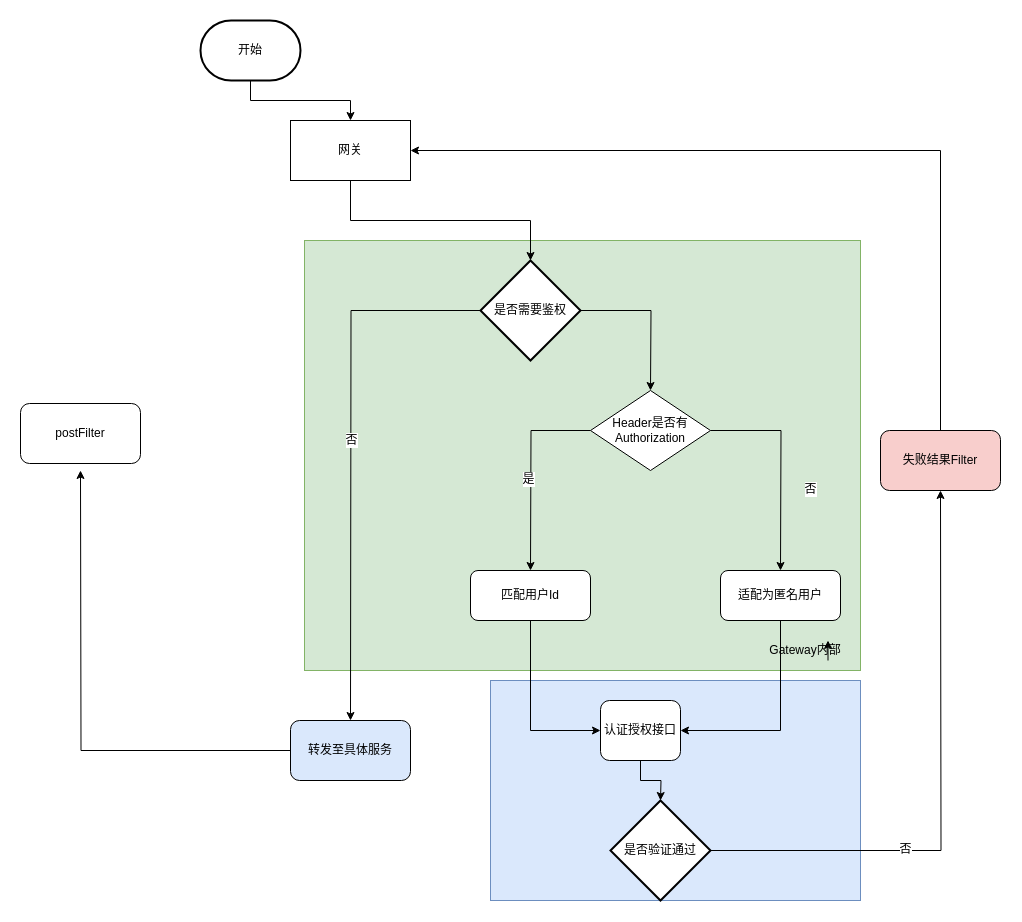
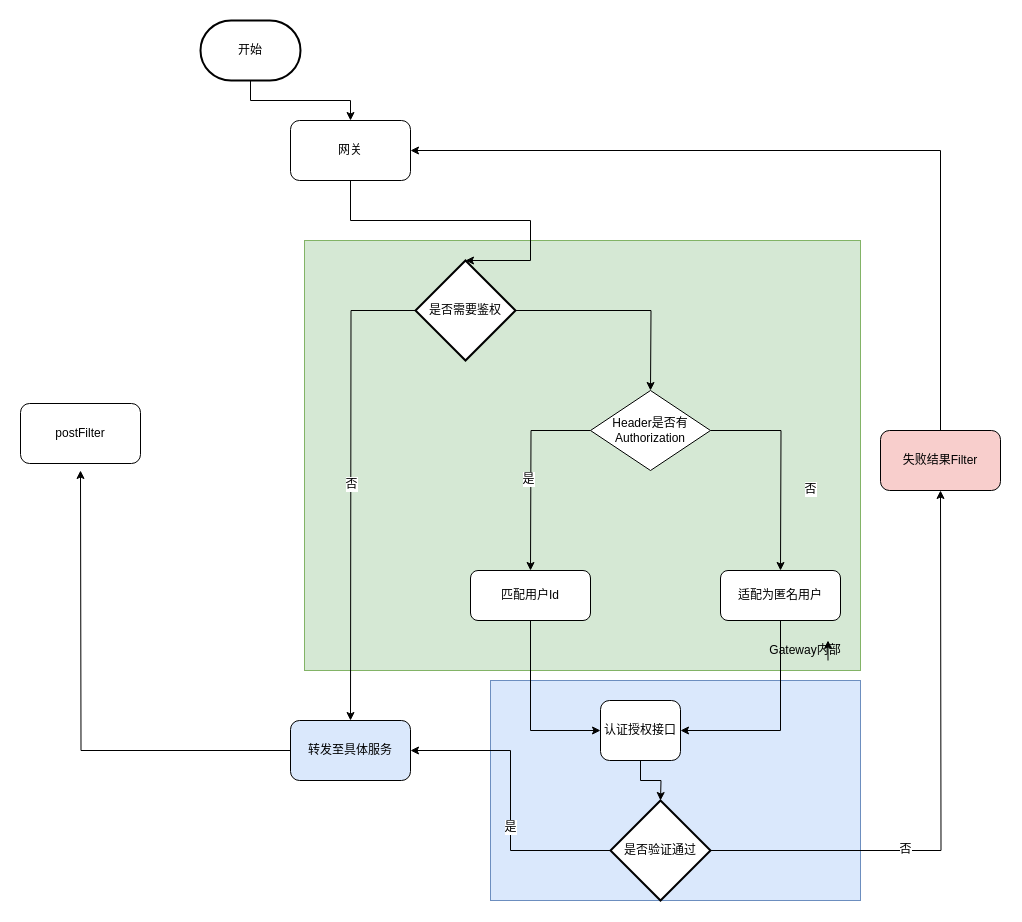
(351, 151) -> (351, 151)
(531, 311) -> (466, 311)
none -> (511, 805)
